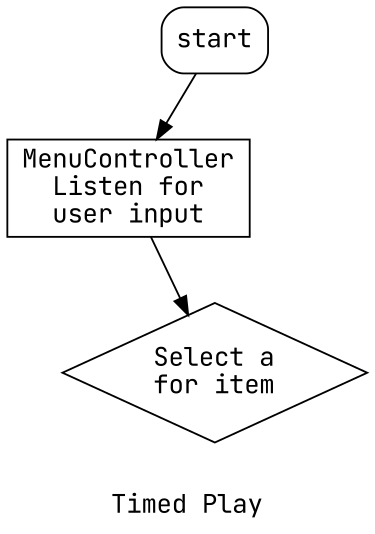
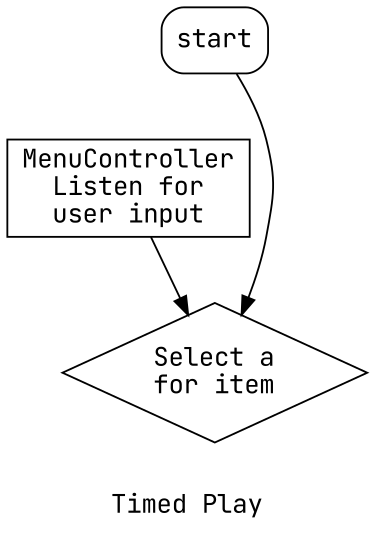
(181, 98) -> (273, 184)
